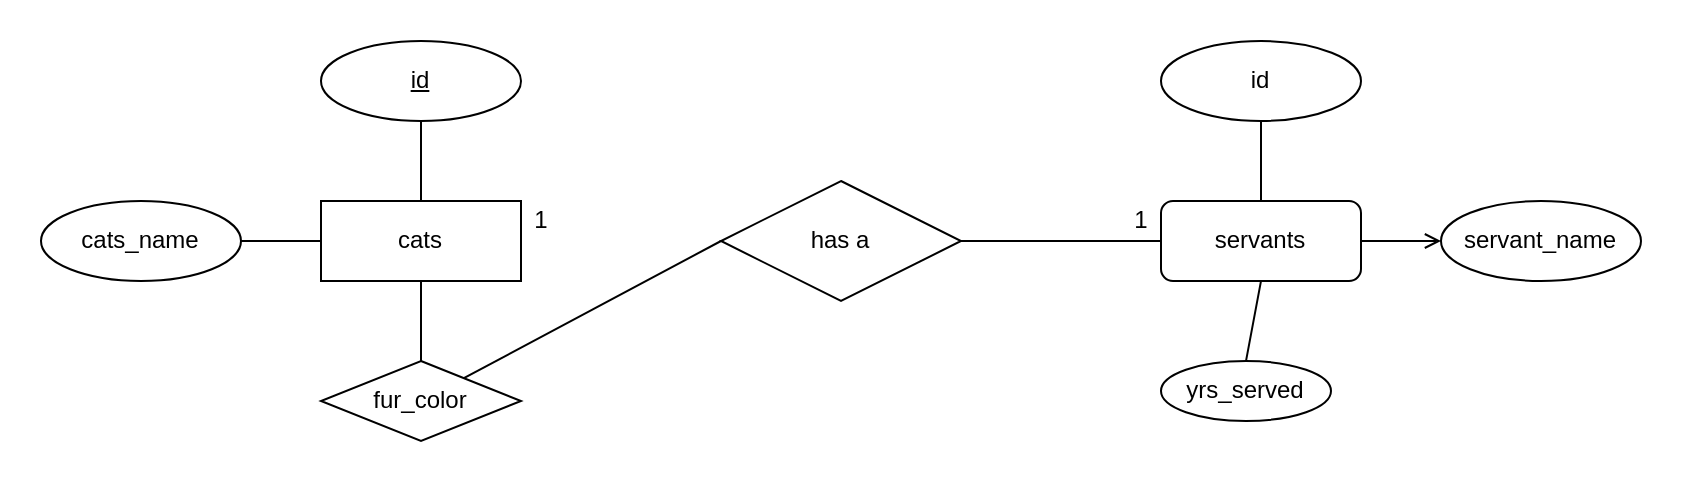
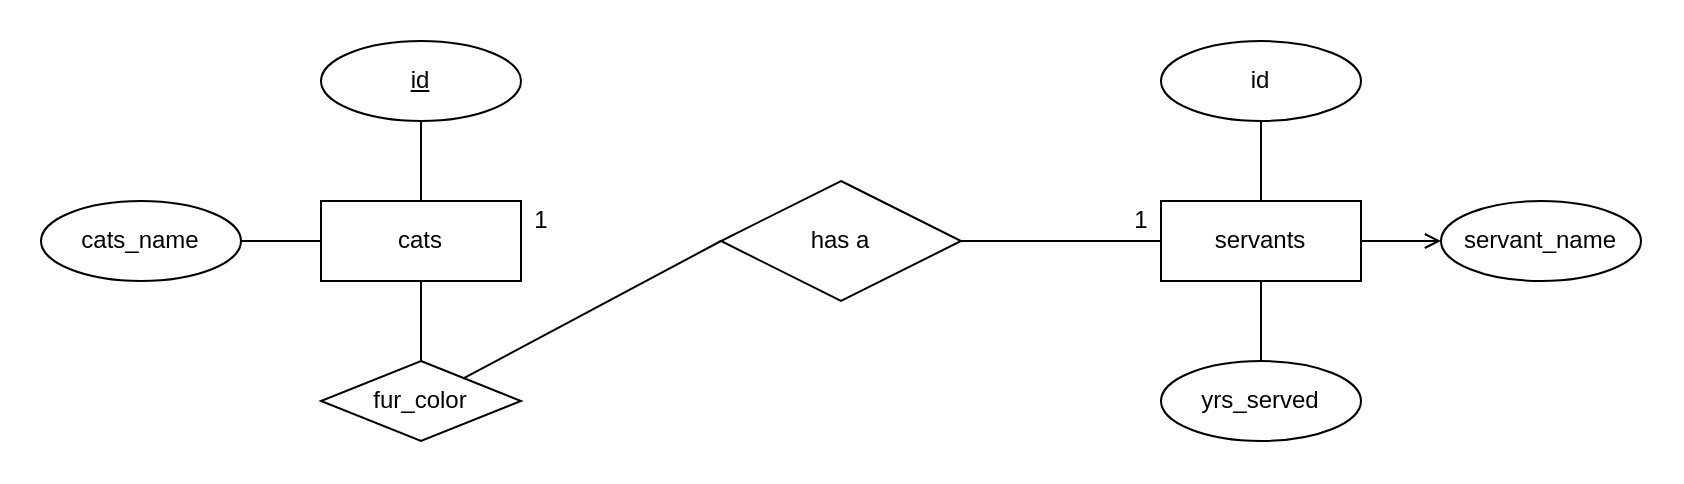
(1261, 241) -> (1261, 241)
(1246, 391) -> (1261, 401)
